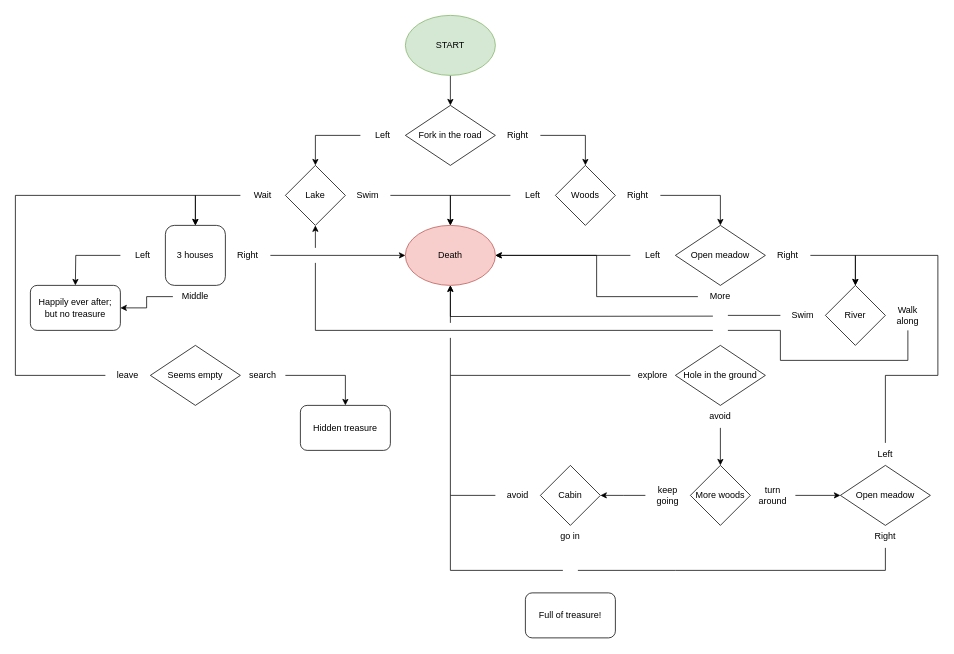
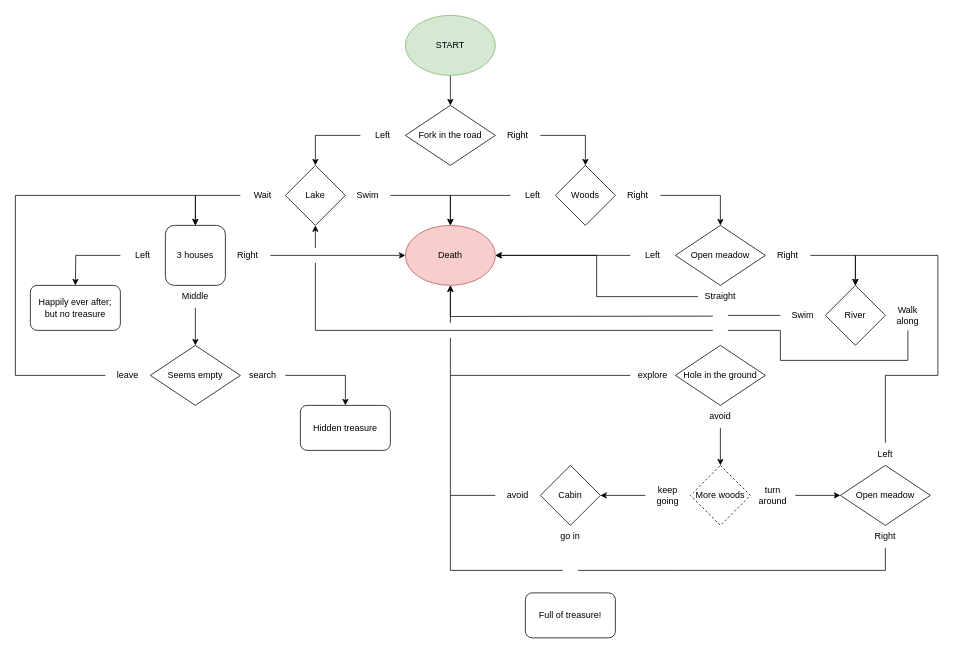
(153, 297) -> (195, 324)
(720, 297) -> (720, 297)
(720, 495) -> (720, 495)
